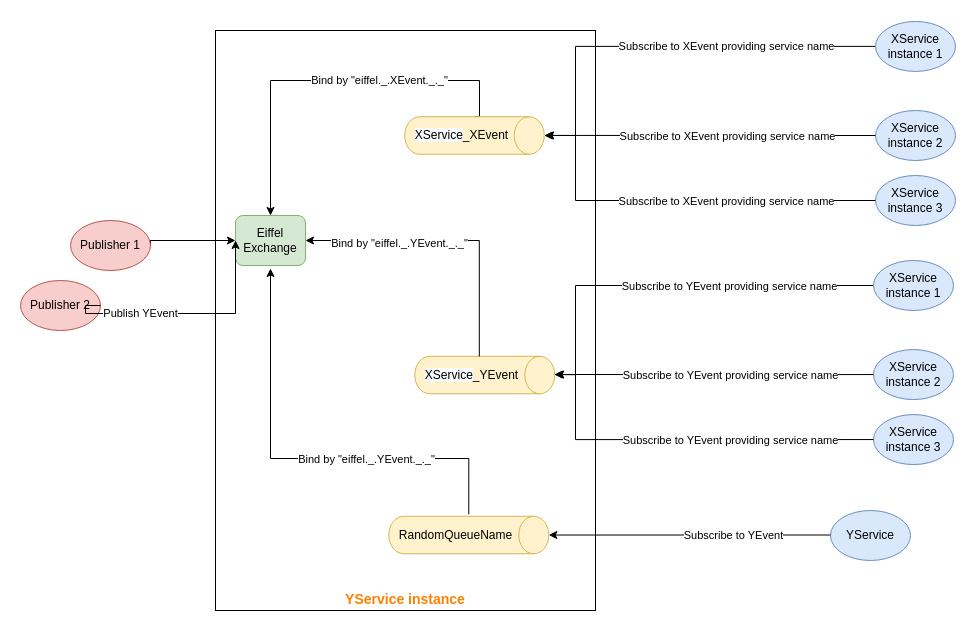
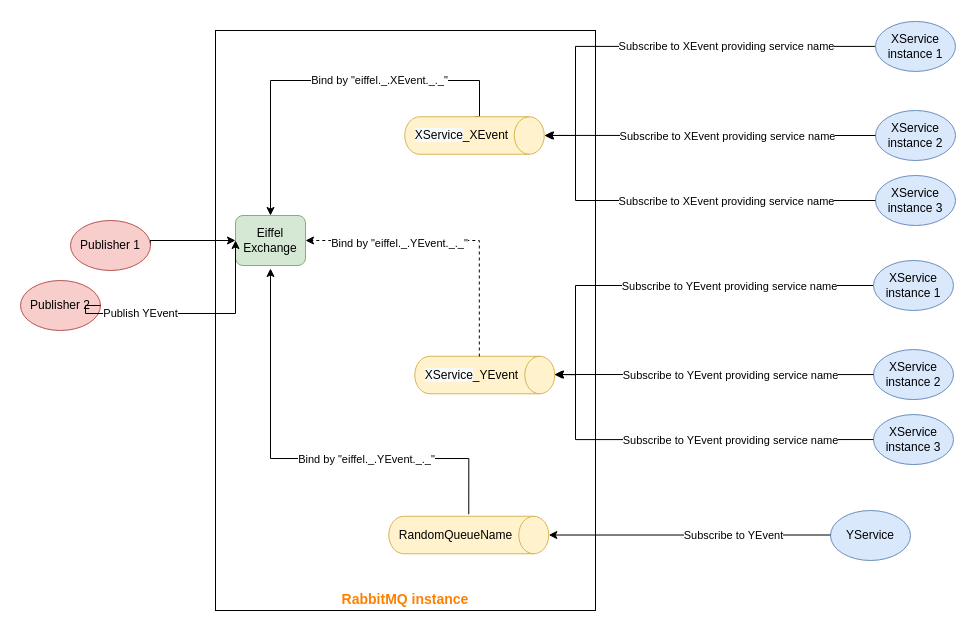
(479, 292) -> (479, 292)
(406, 599) -> (406, 599)
